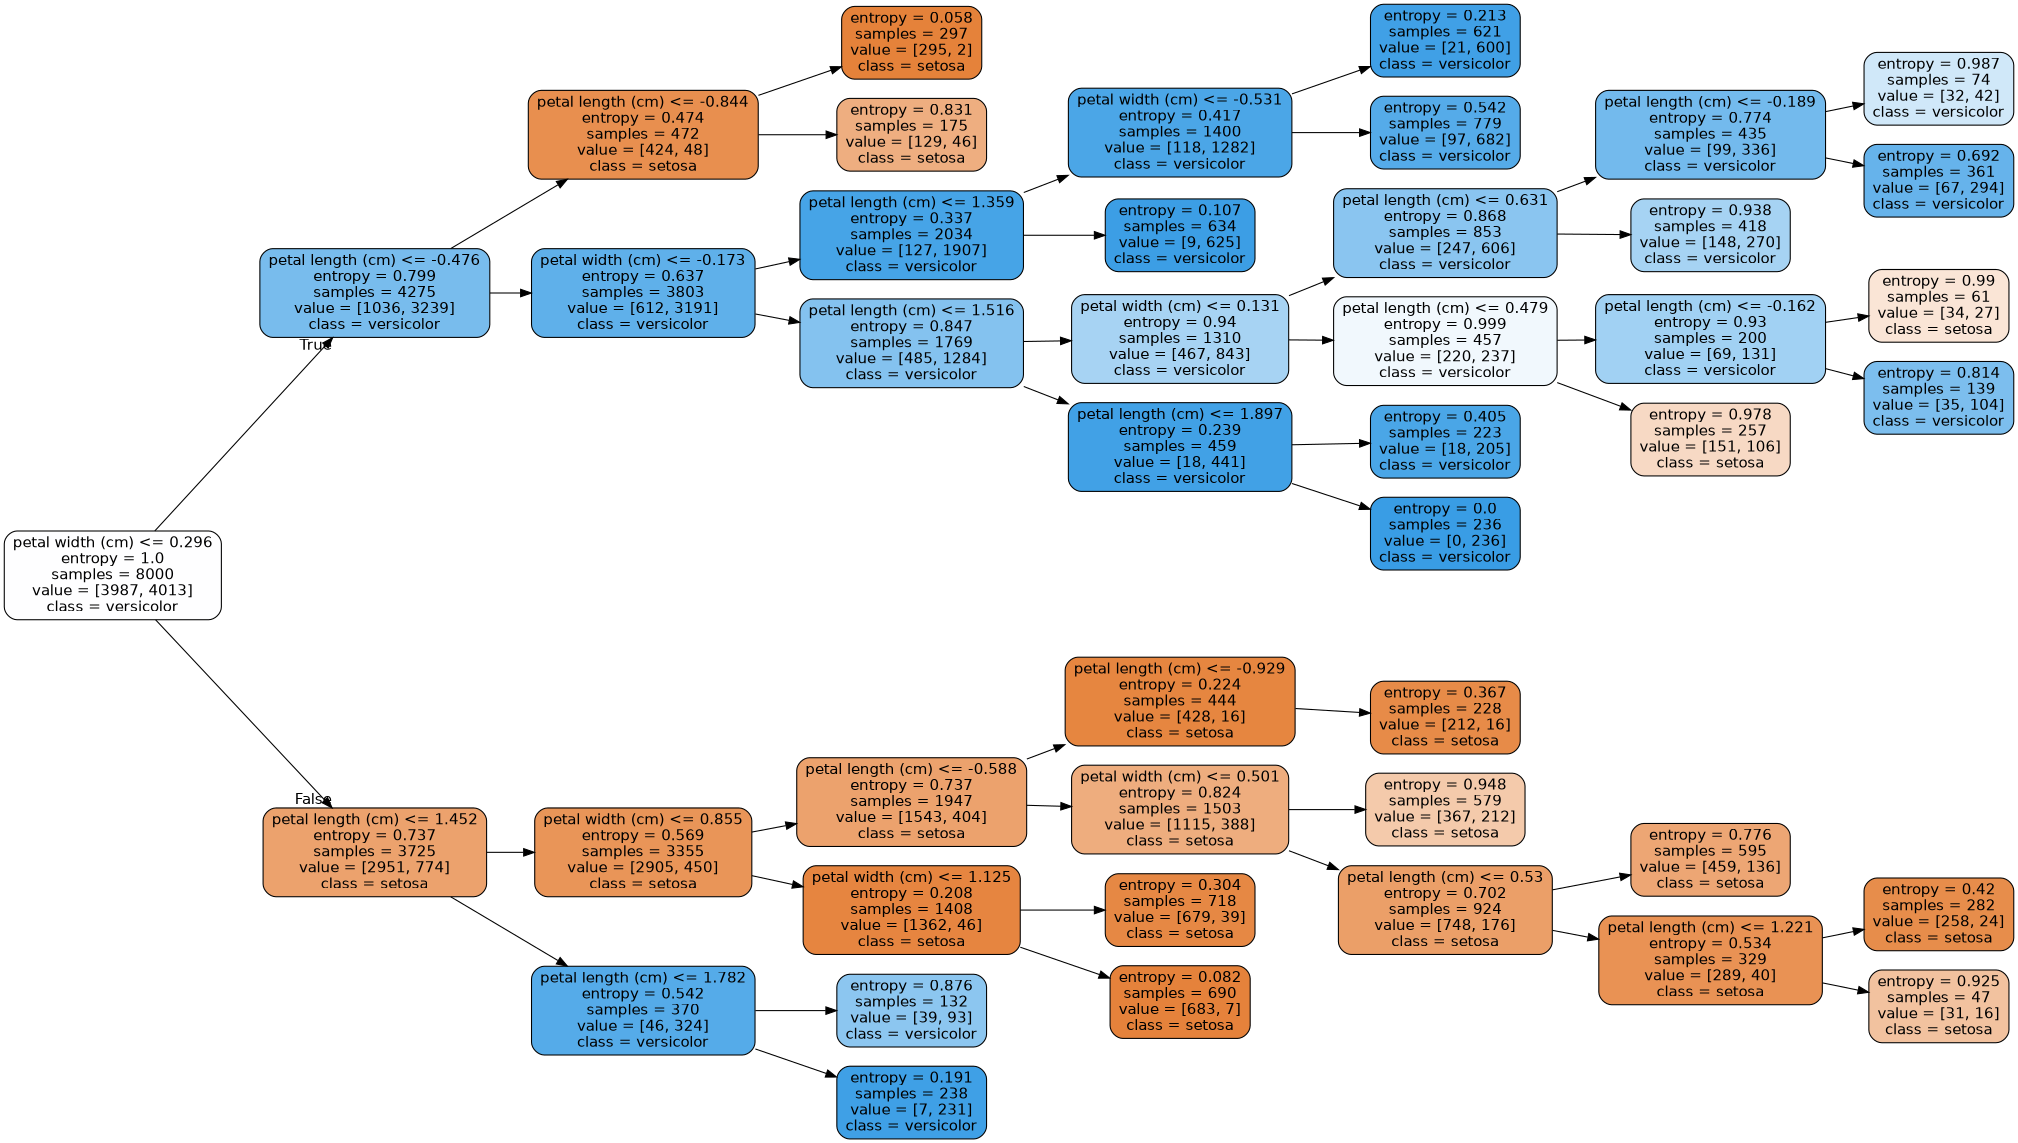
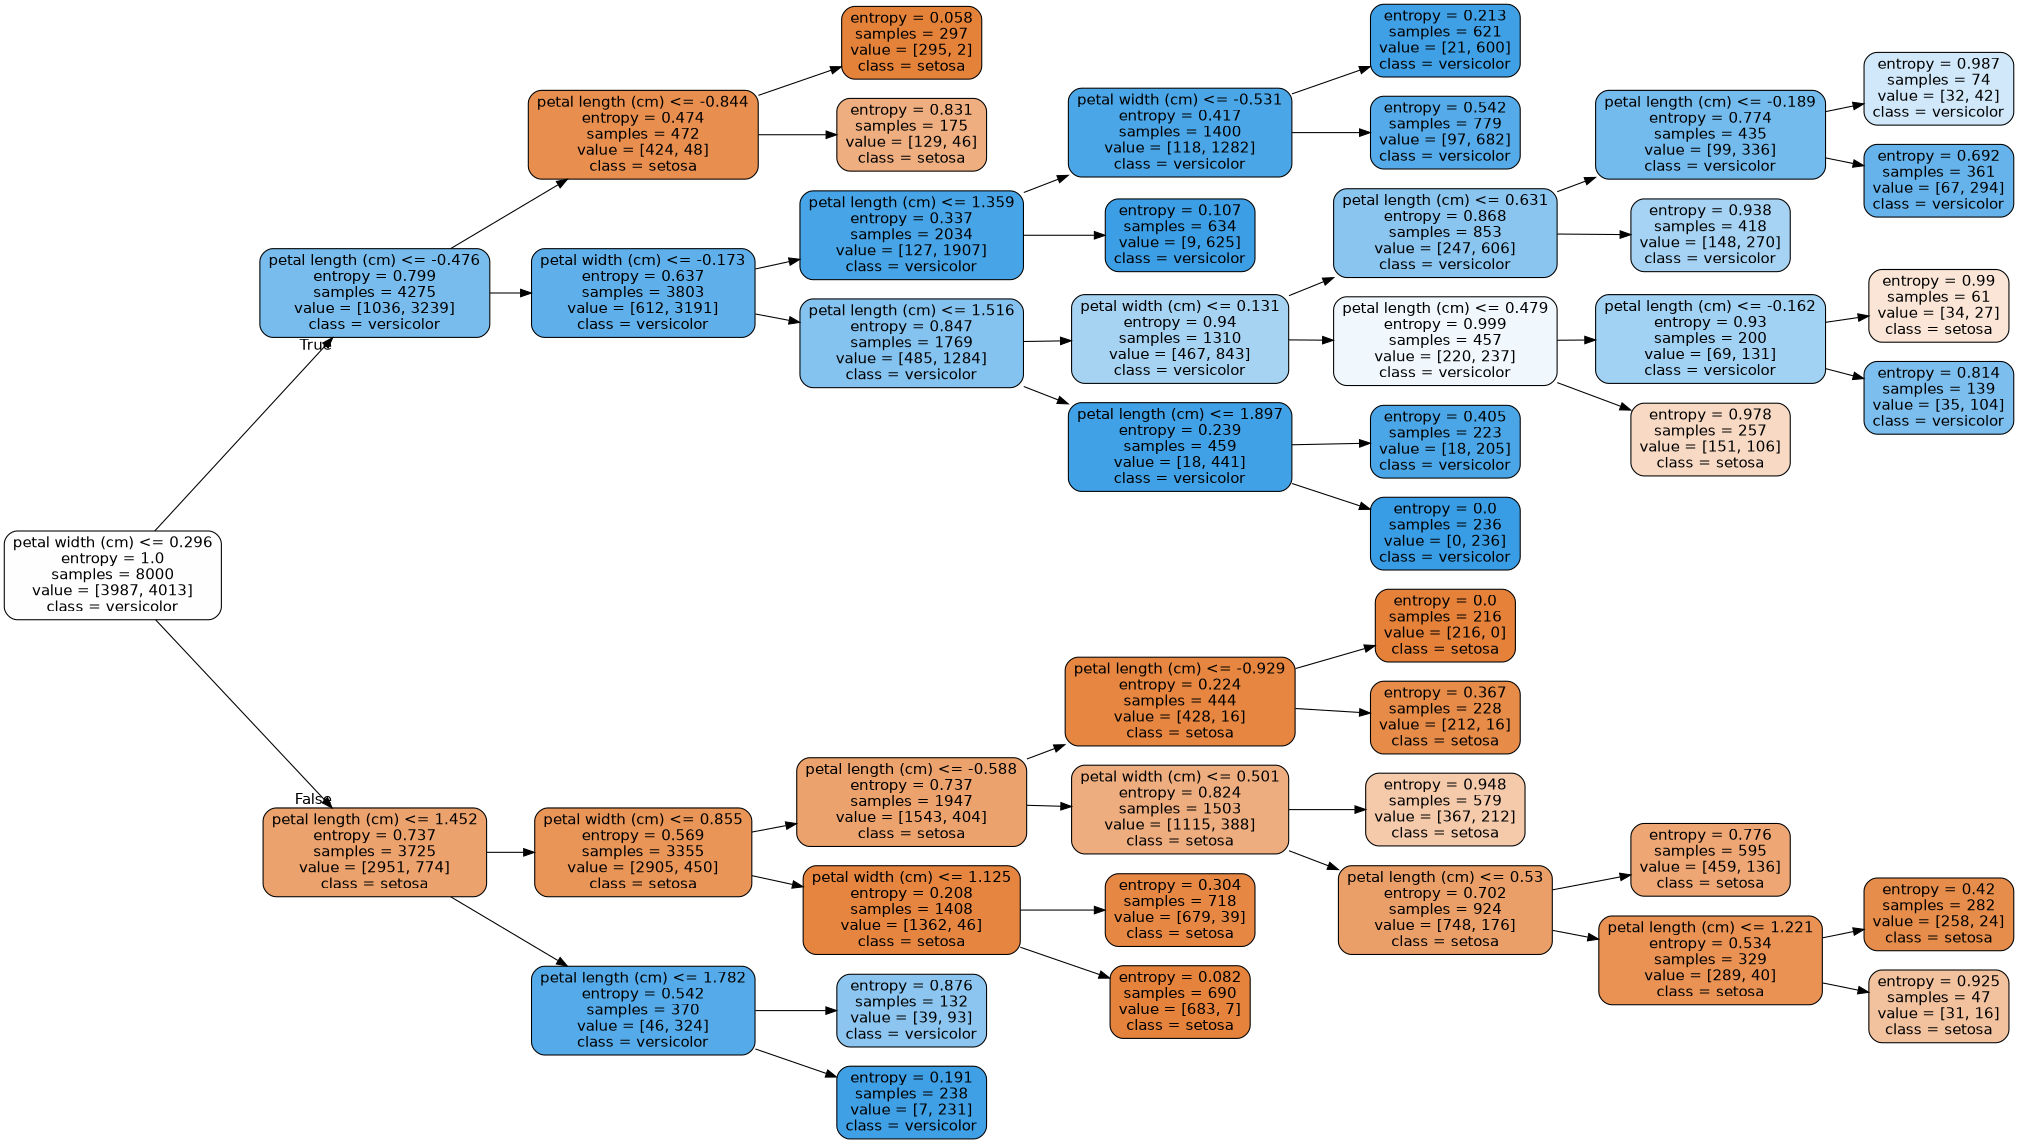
none -> (1445, 626)
